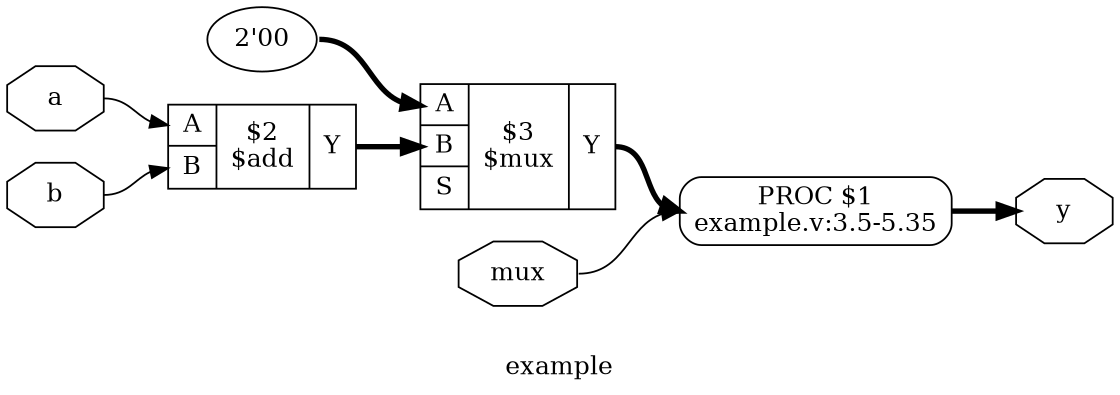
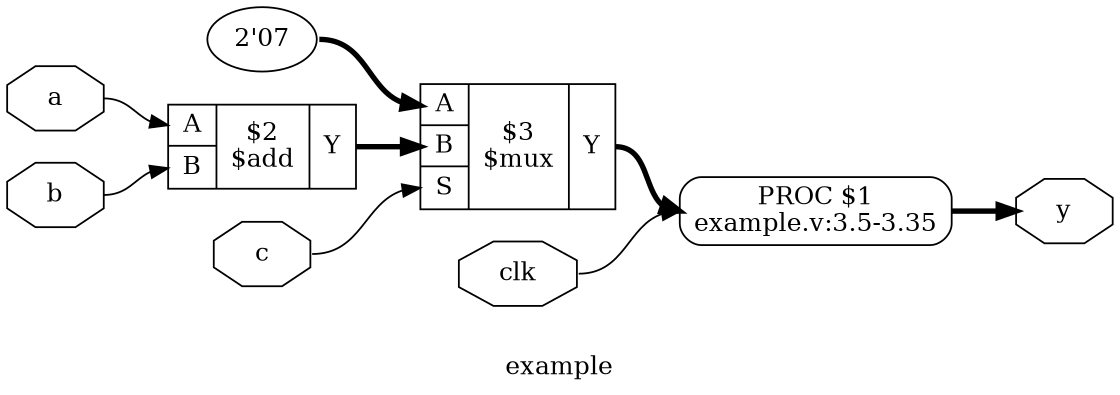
(262, 39) -> (262, 39)
(816, 211) -> (816, 211)
none -> (262, 254)
(518, 274) -> (518, 274)
